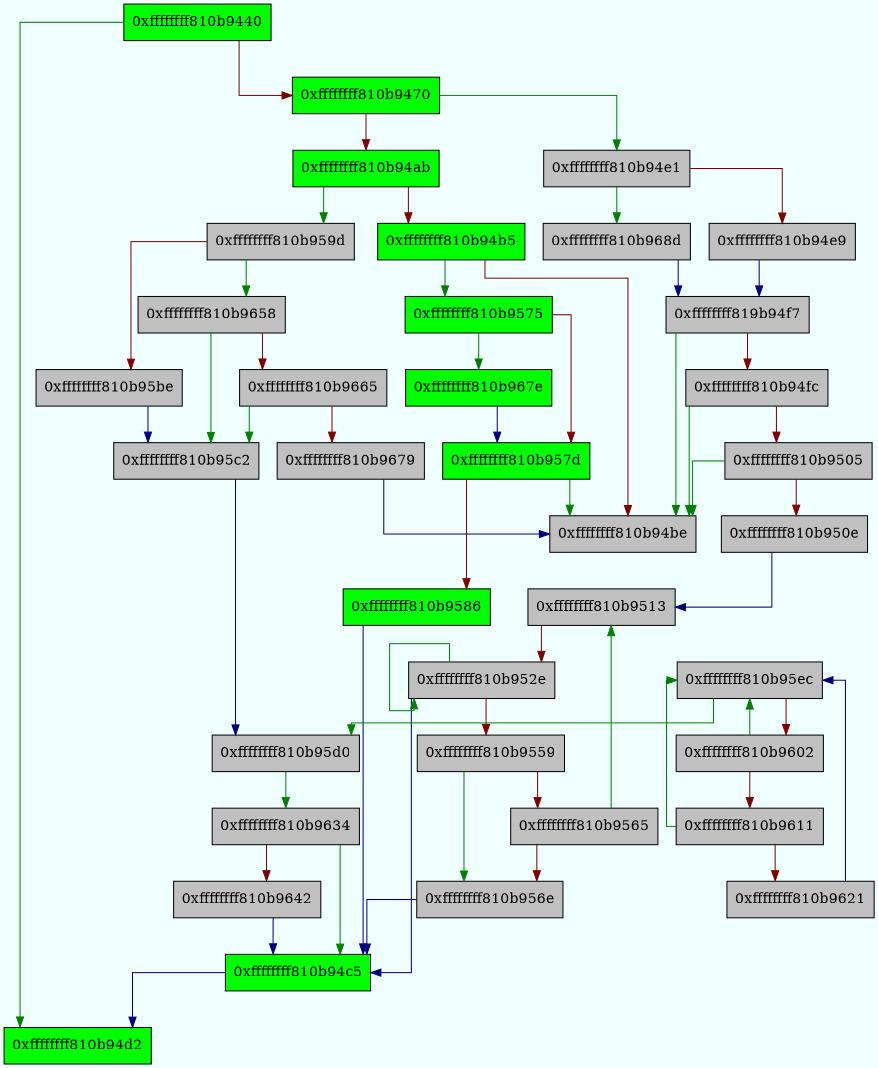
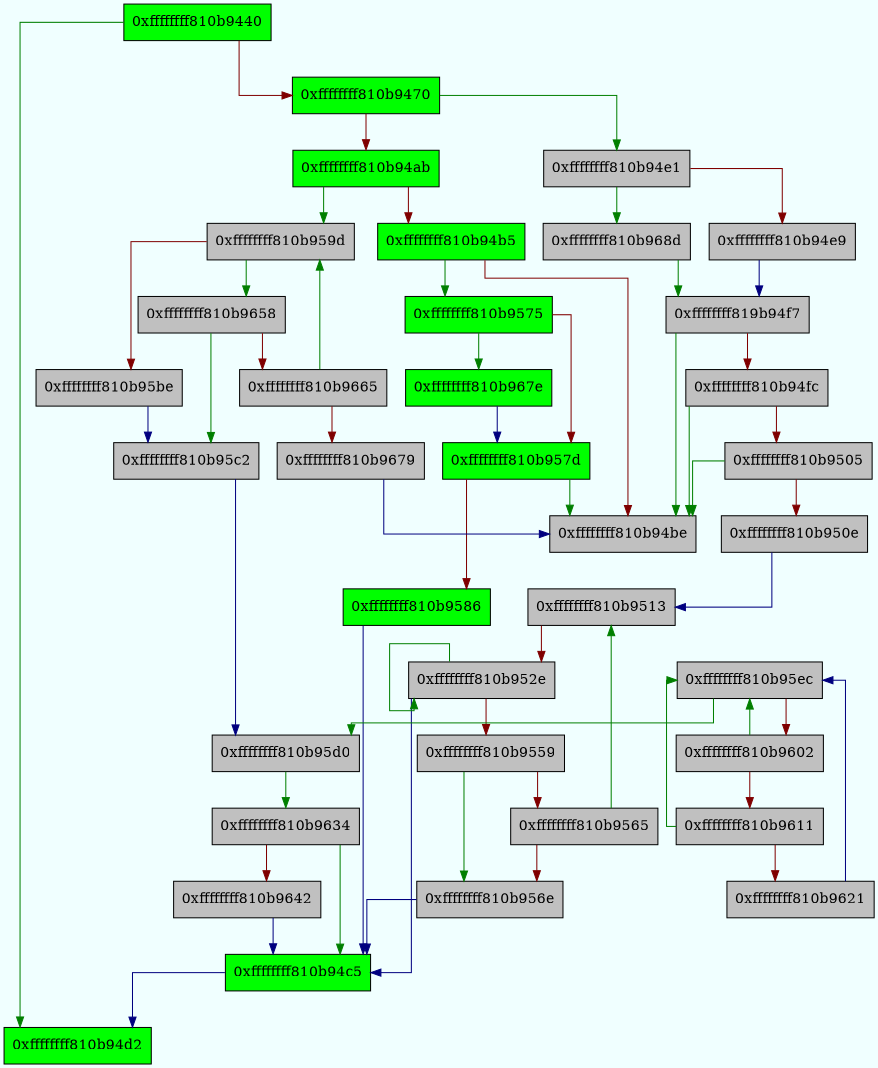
(678, 273) -> (678, 273)
(249, 419) -> (320, 320)
